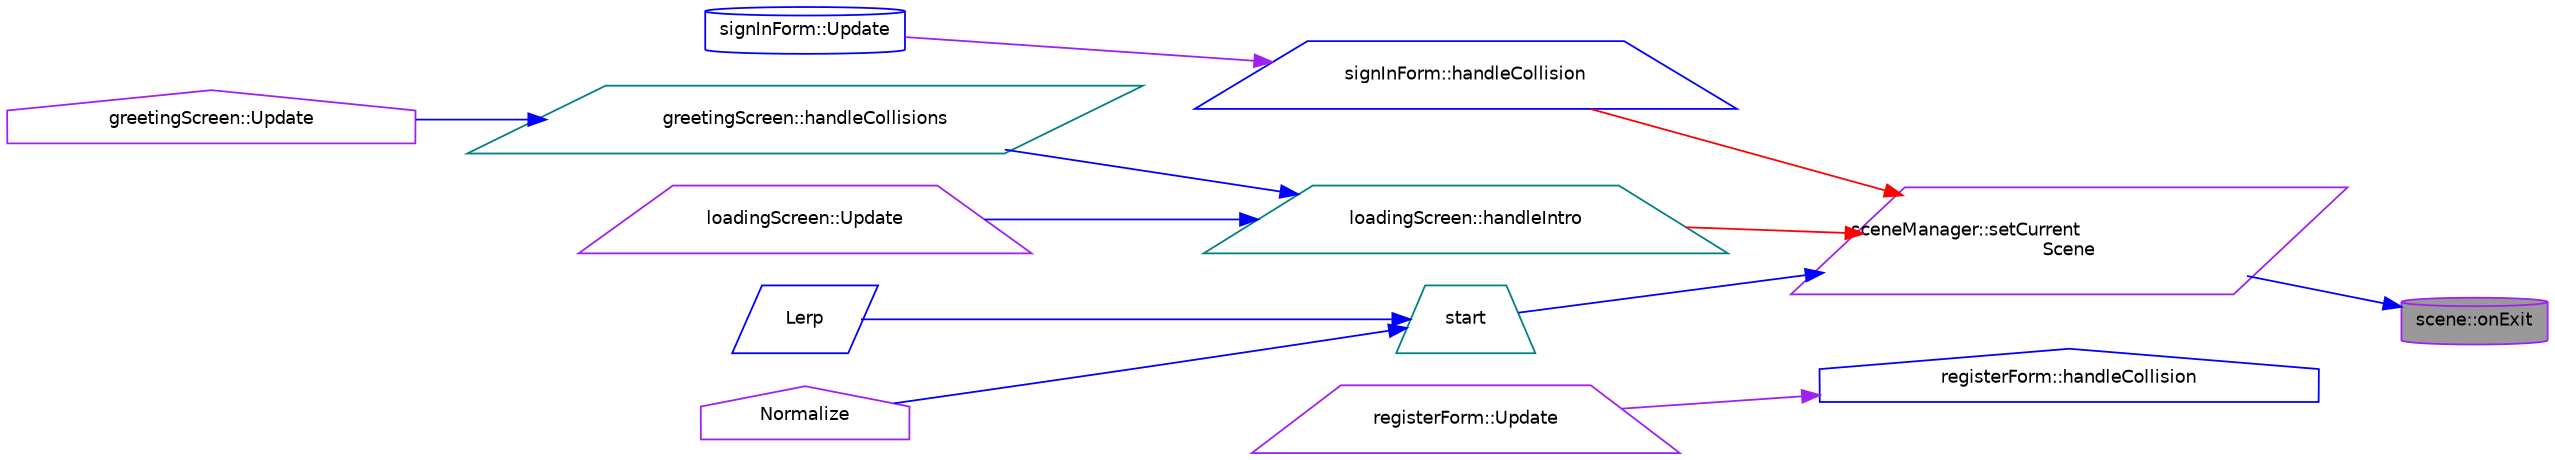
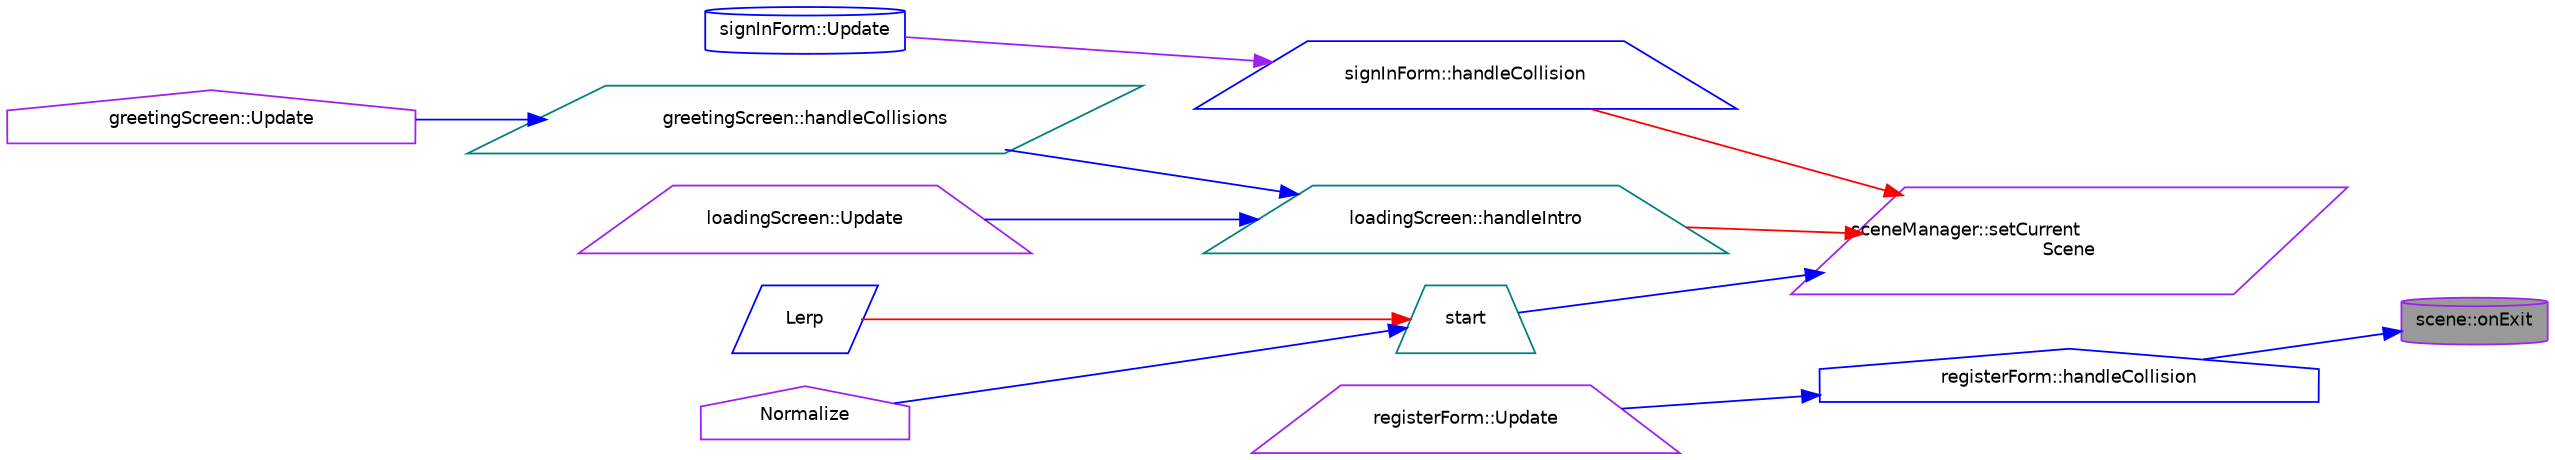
(2315, 290) -> (2293, 347)
(1126, 319) -> (1126, 319)
(1712, 402) -> (1712, 402)
